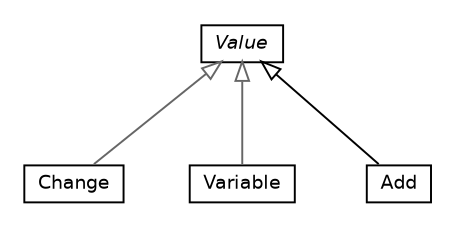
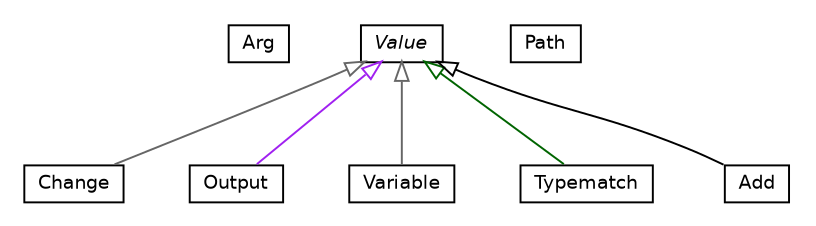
none -> (258, 43)
none -> (546, 43)
none -> (236, 183)
none -> (587, 183)
